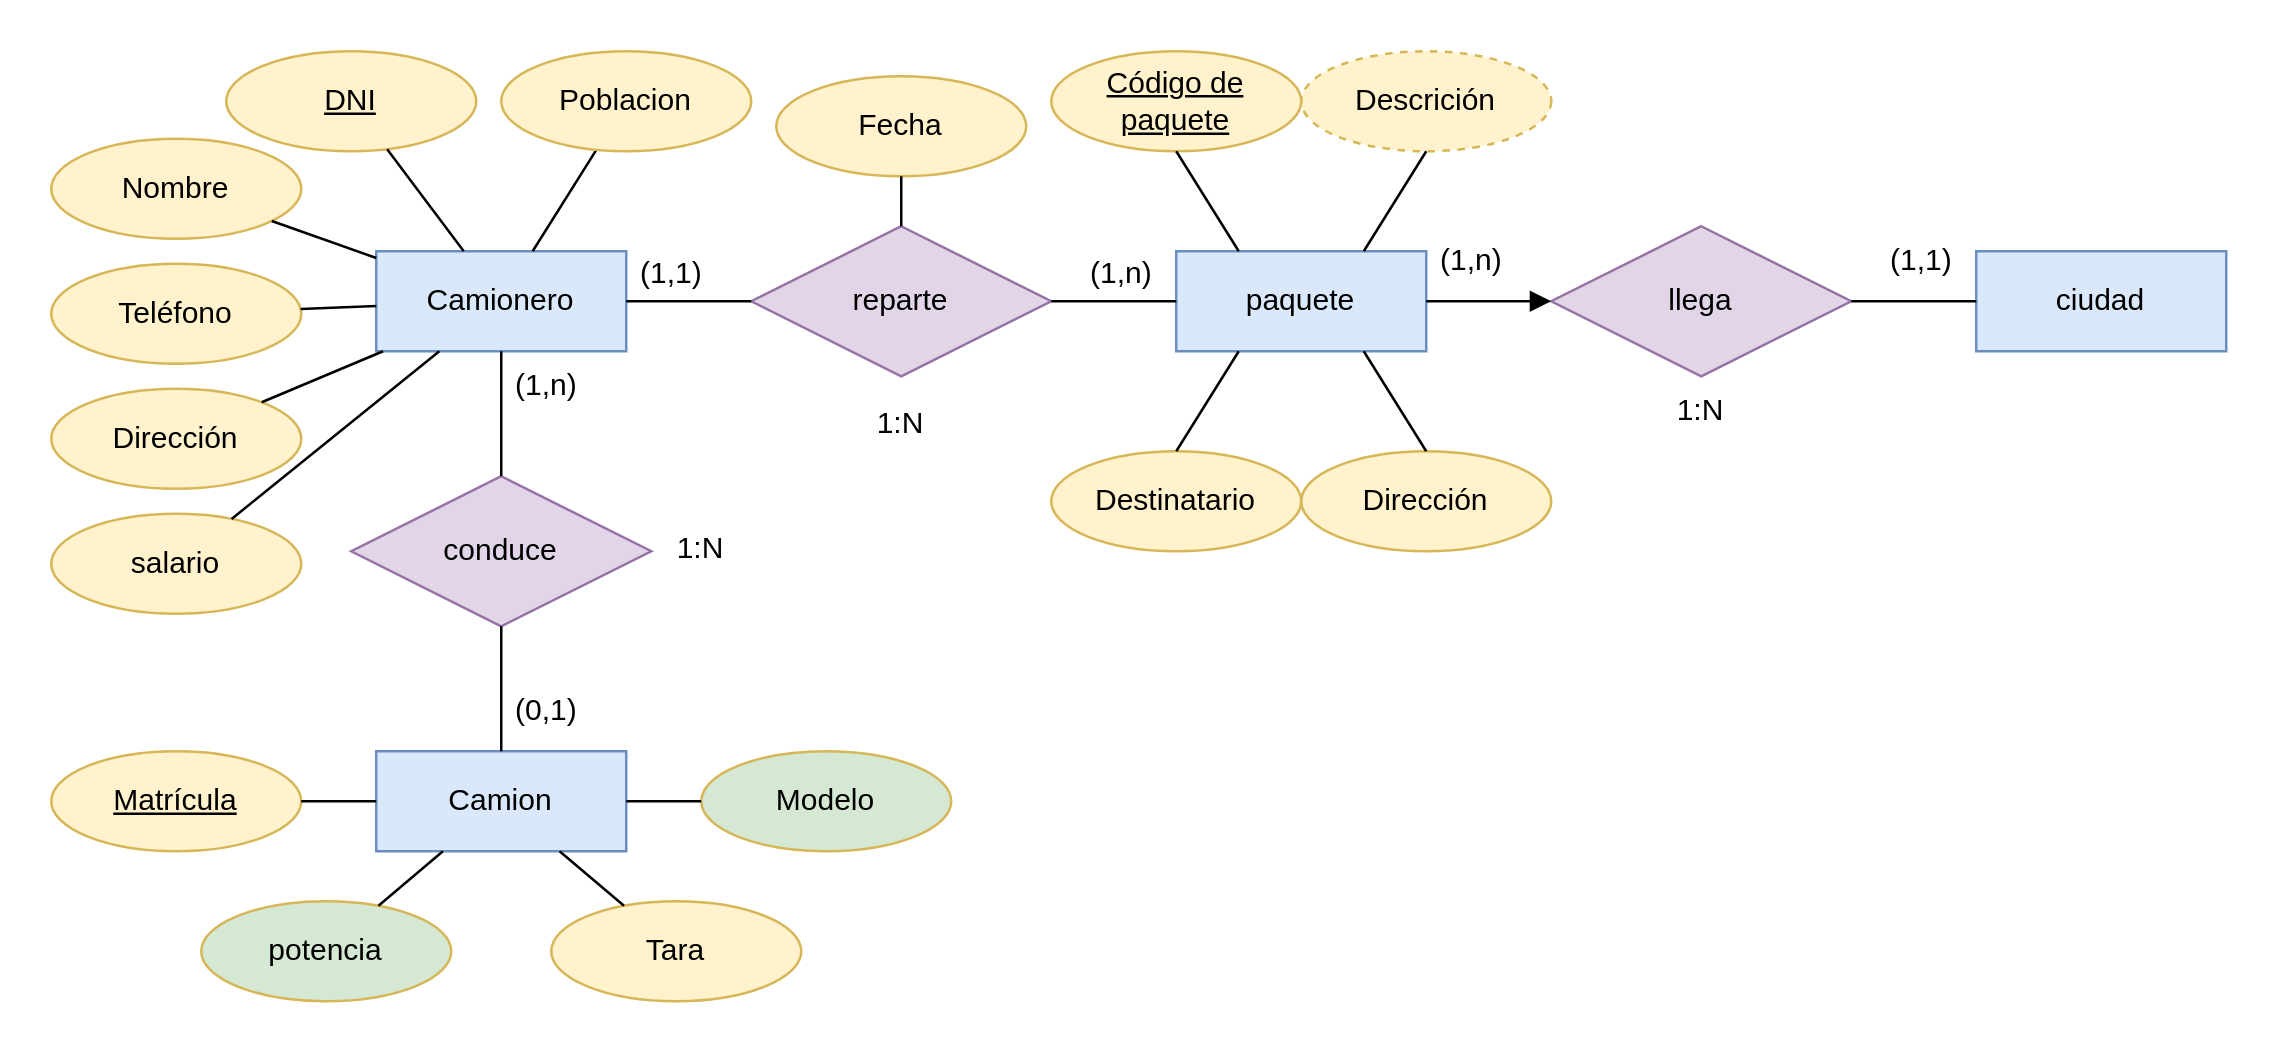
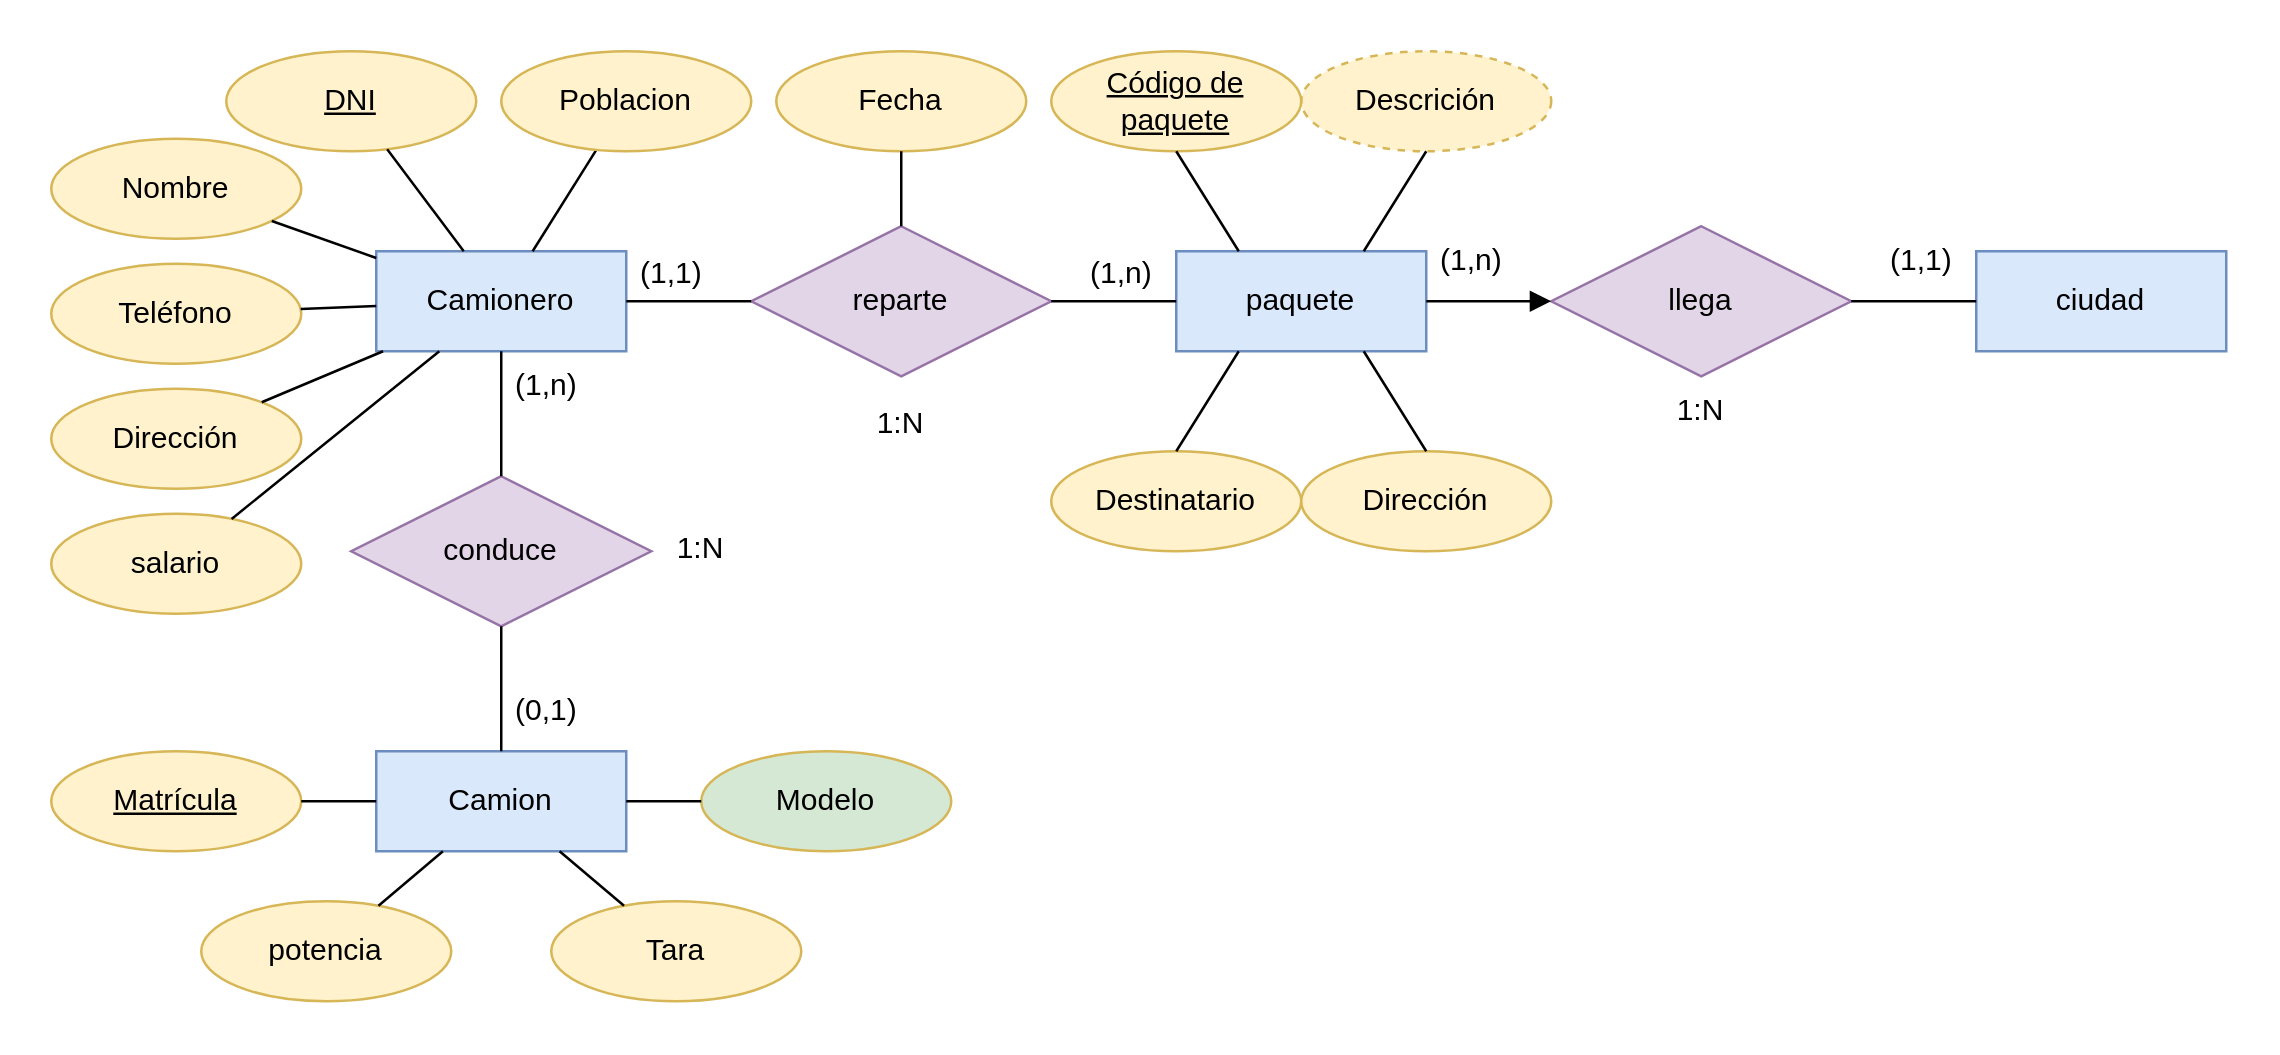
(901, 126) -> (901, 101)
(326, 951) -> (326, 951)
